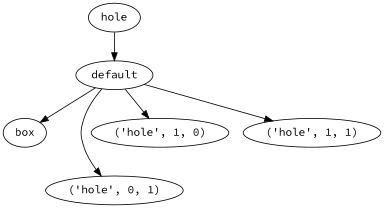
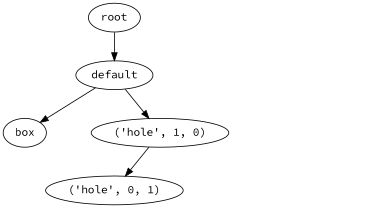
(114, 18) -> (114, 18)
(81, 128) -> (140, 159)
(312, 133) -> none
